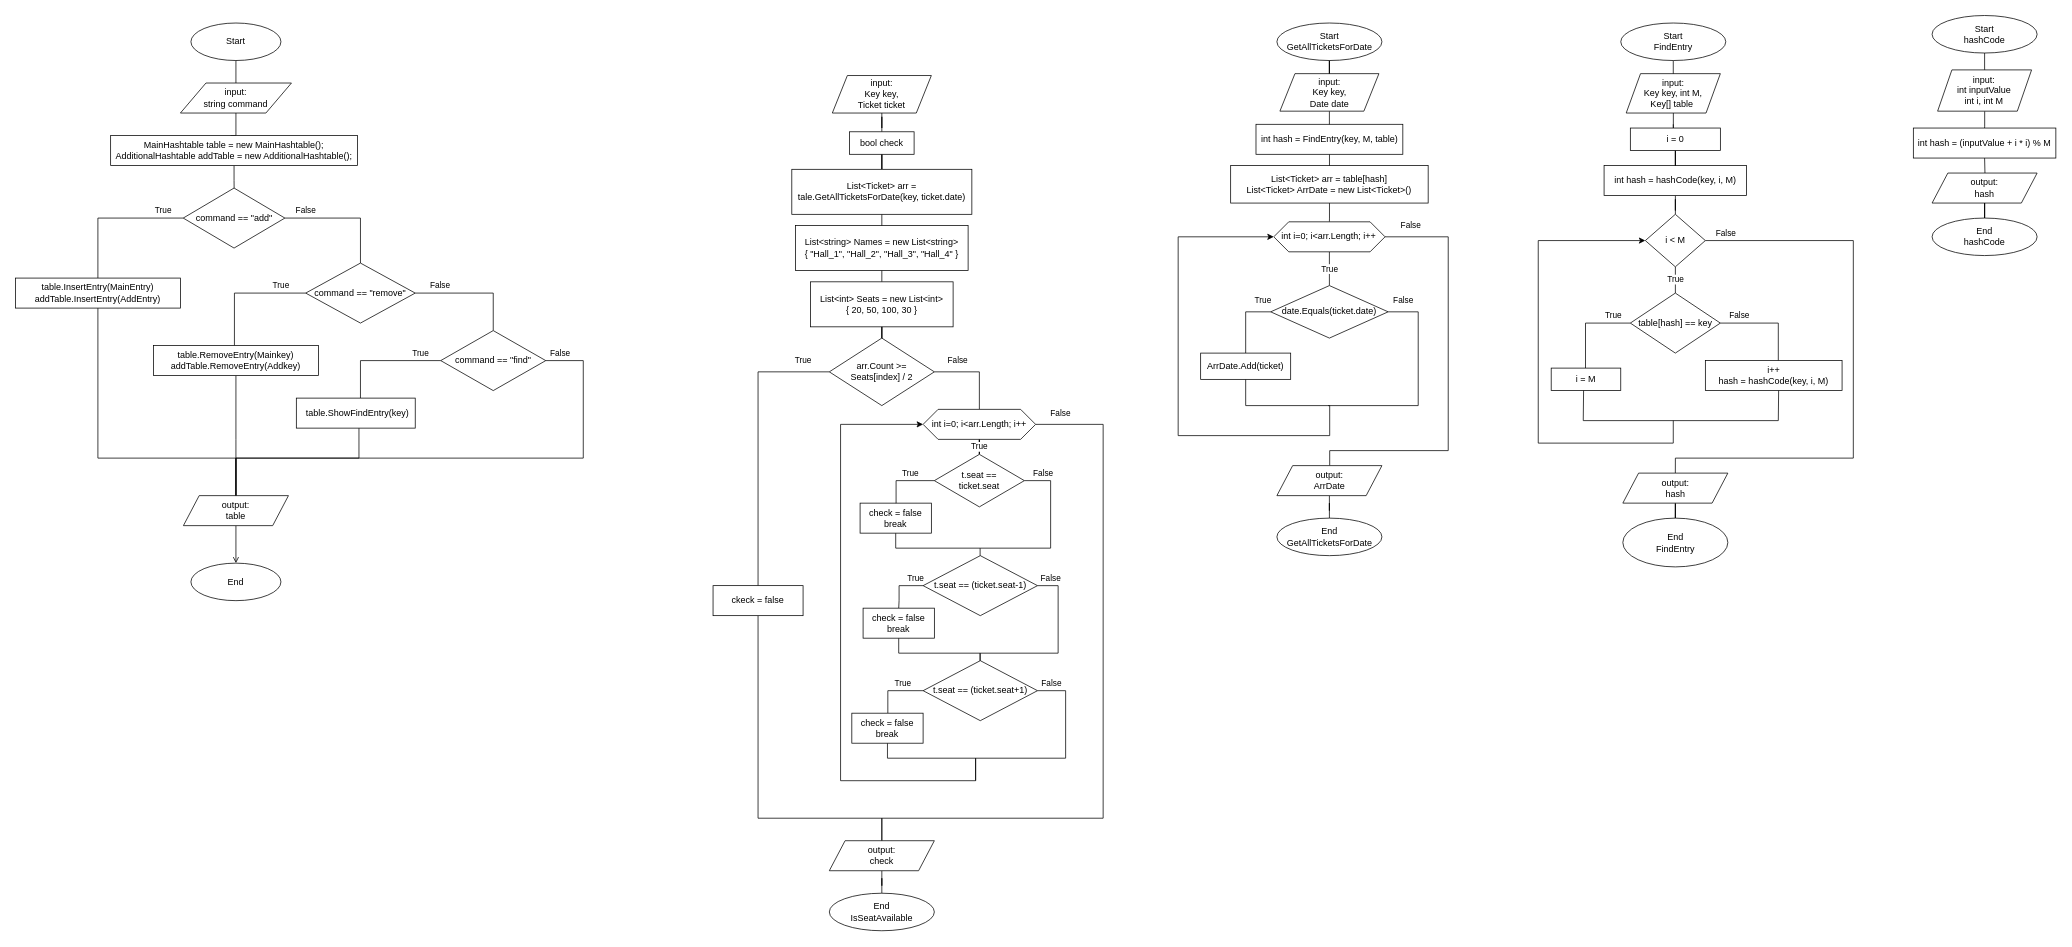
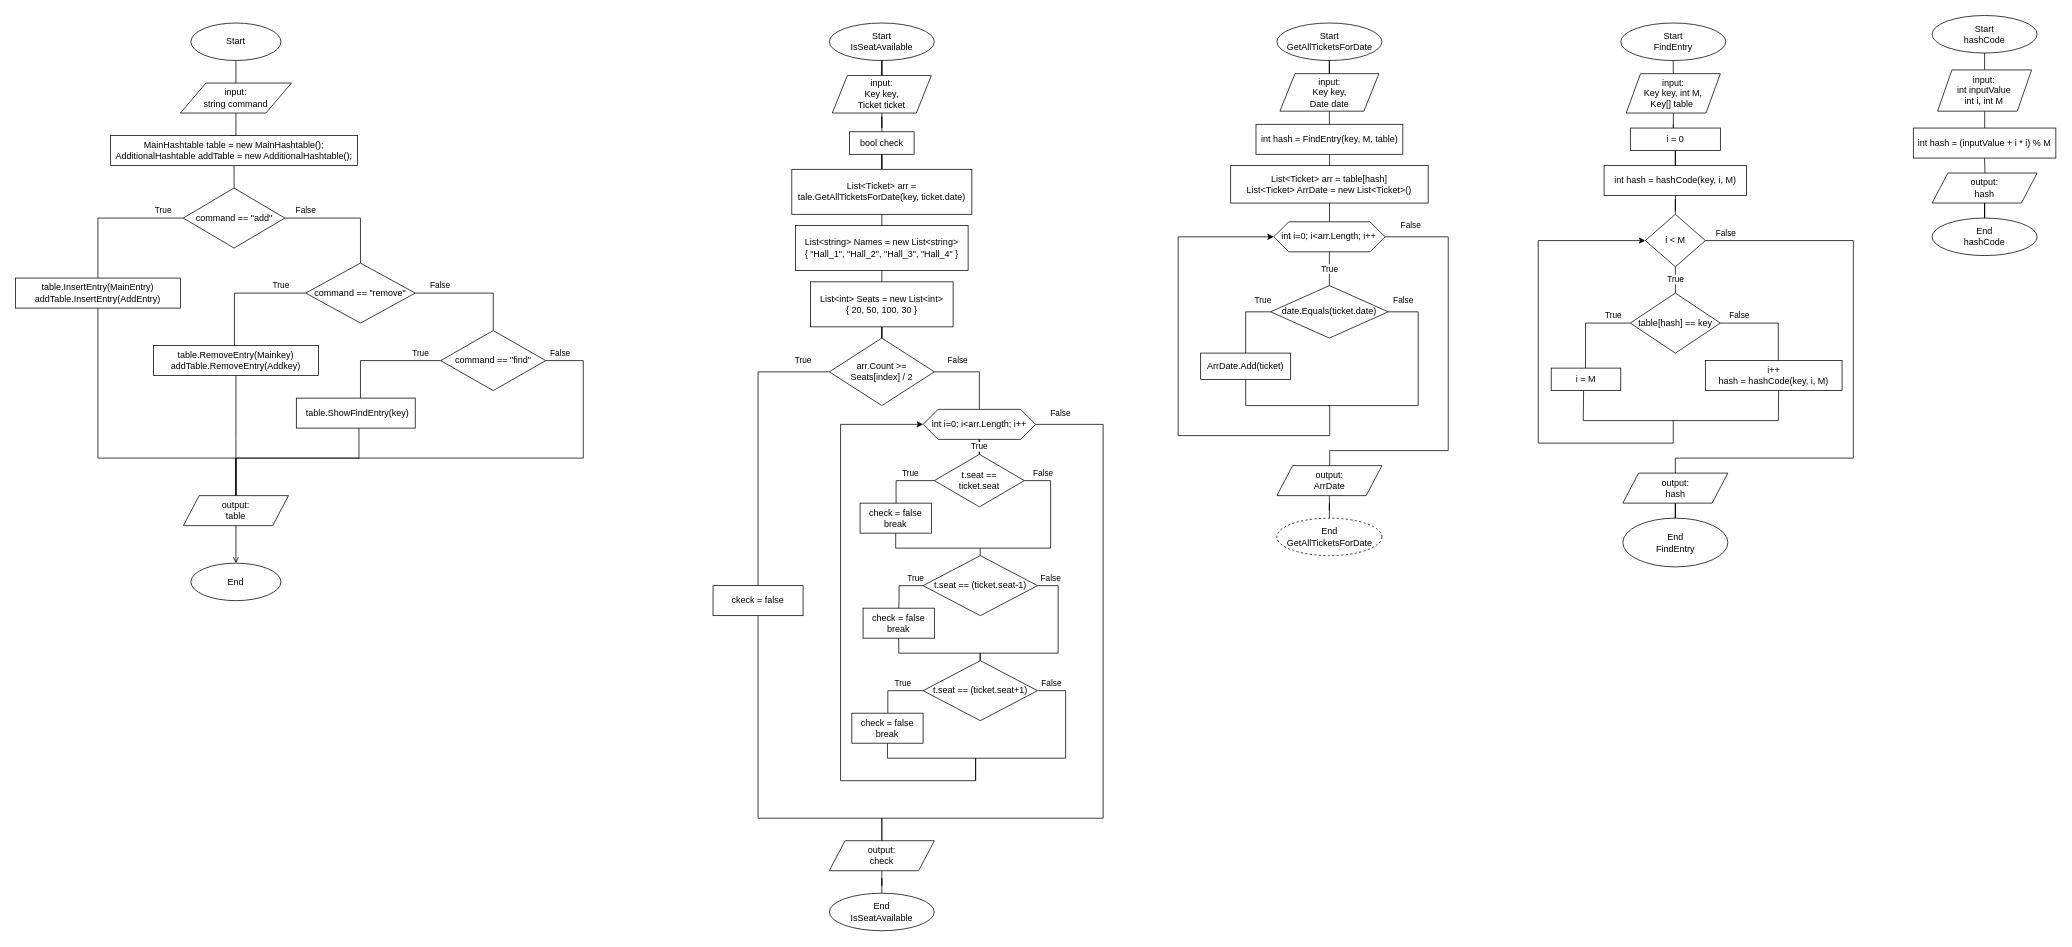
none -> (882, 42)
none -> (882, 68)
(1329, 537) -> (1329, 537)
